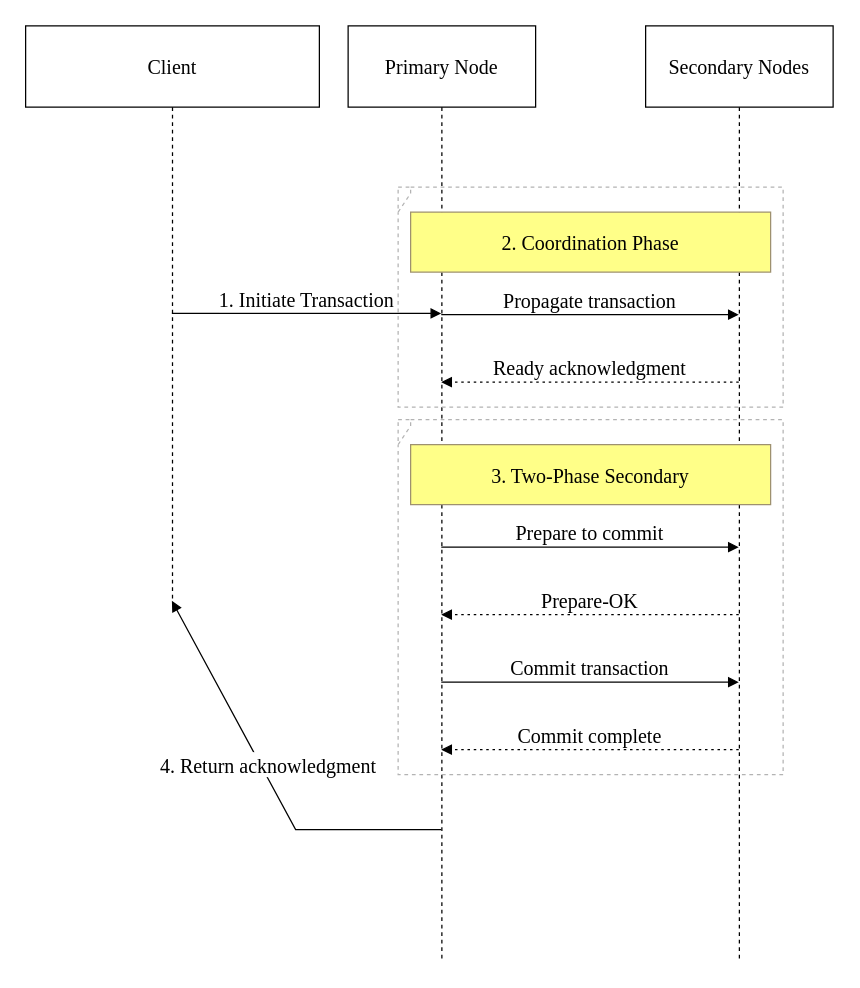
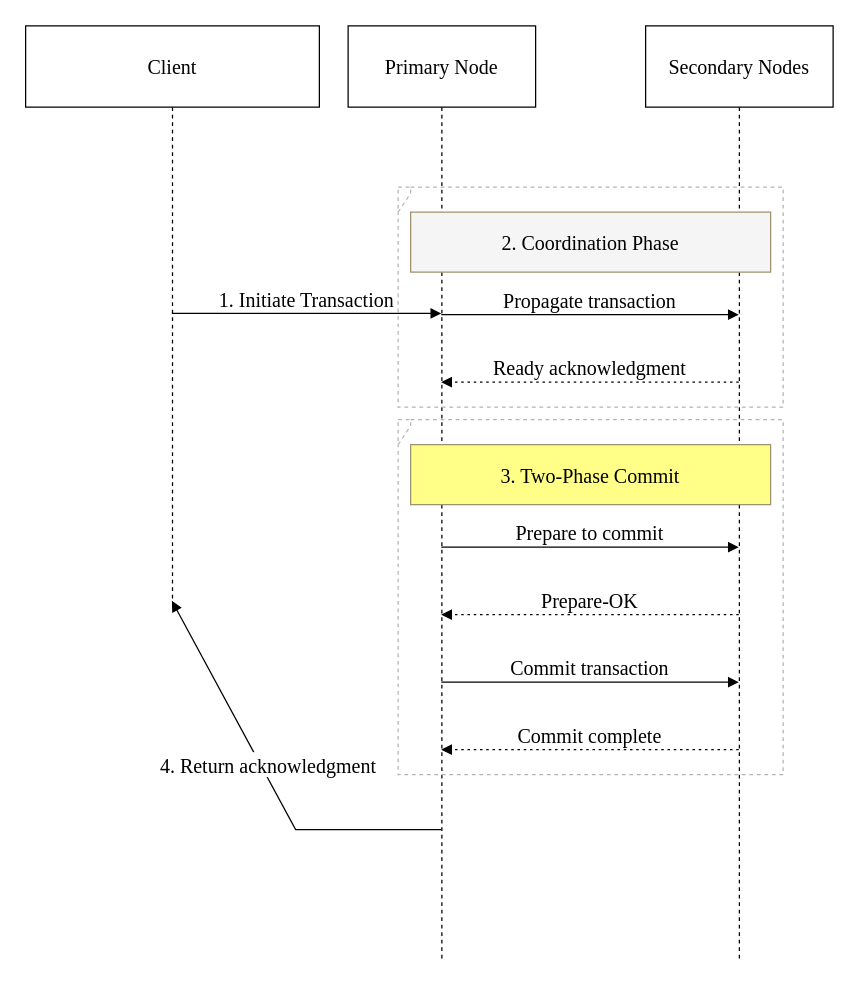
(591, 242) -> (591, 242)
(590, 476) -> (590, 476)
